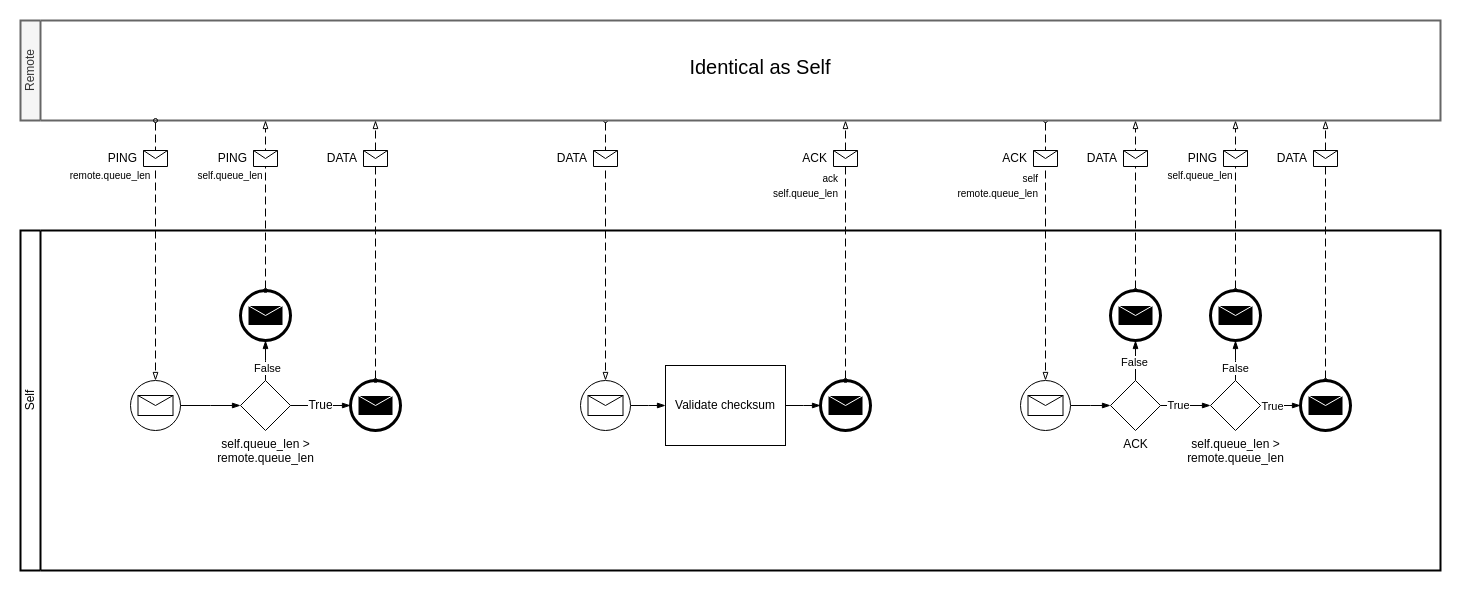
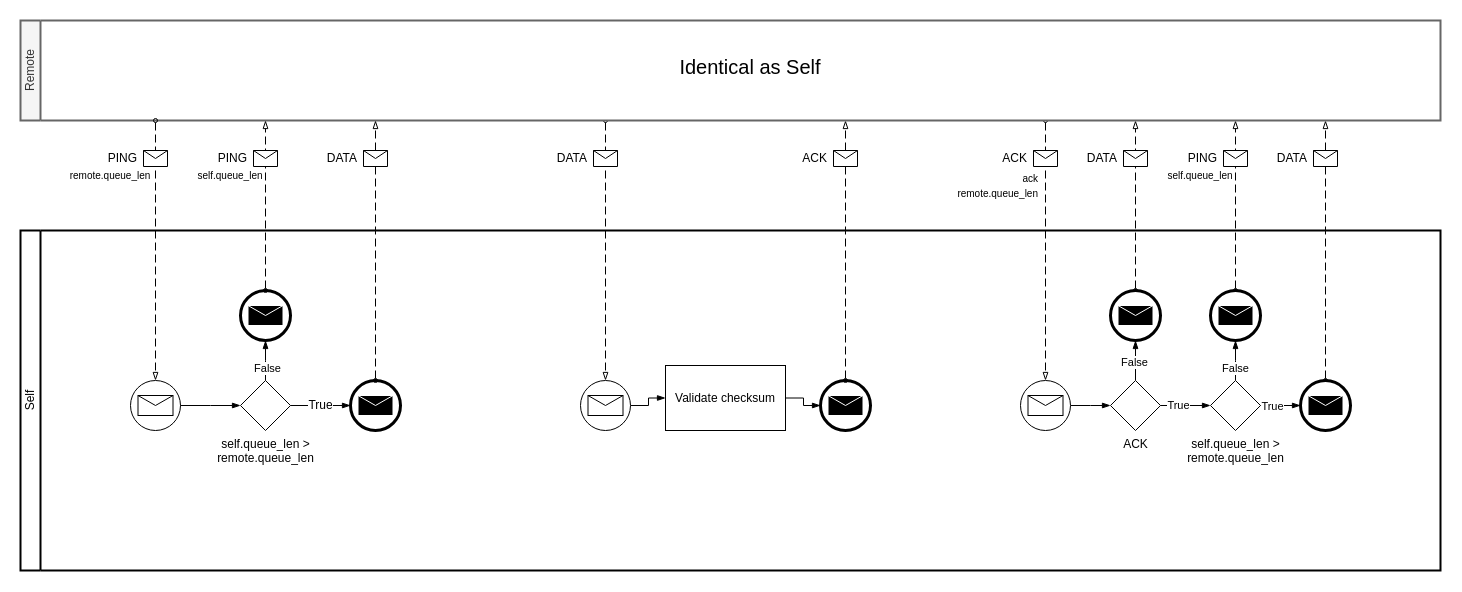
(761, 66) -> (751, 66)
(811, 186) -> none
(1010, 186) -> (1010, 186)
(726, 406) -> (726, 398)
